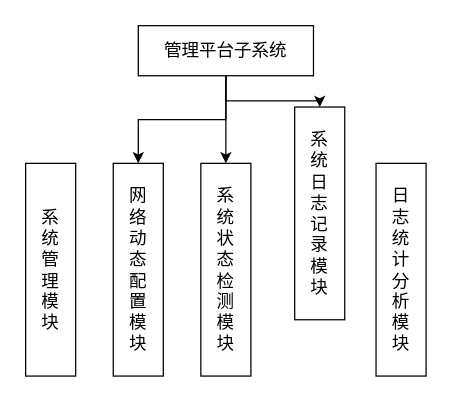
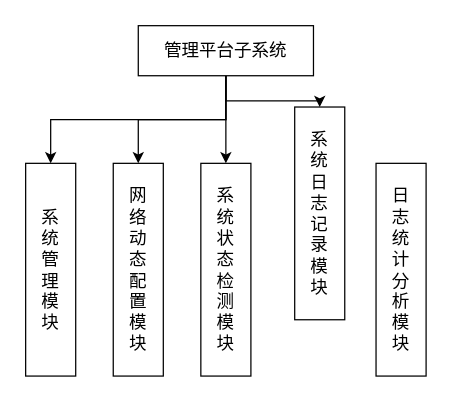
none -> (76, 119)
